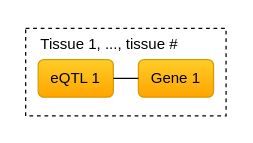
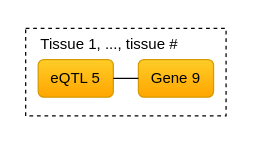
(76, 78) -> (76, 78)
(176, 78) -> (176, 78)
